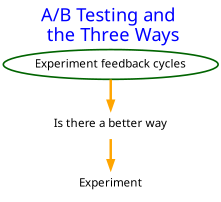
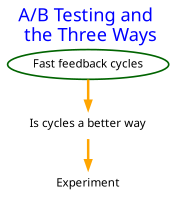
(111, 64) -> (88, 64)
(111, 124) -> (88, 124)
